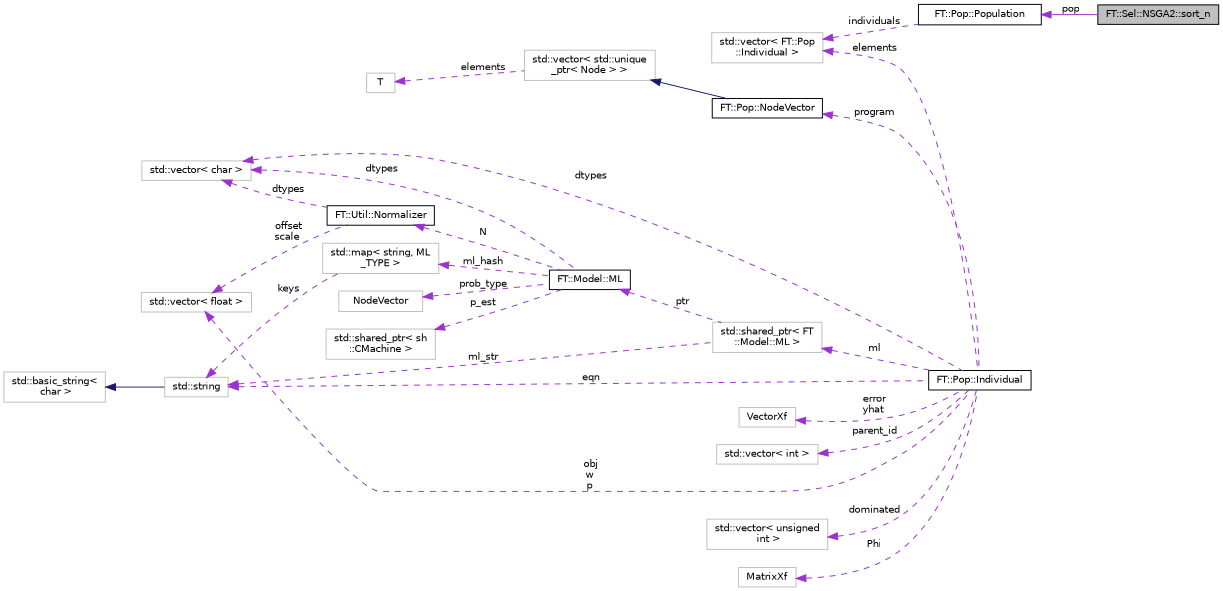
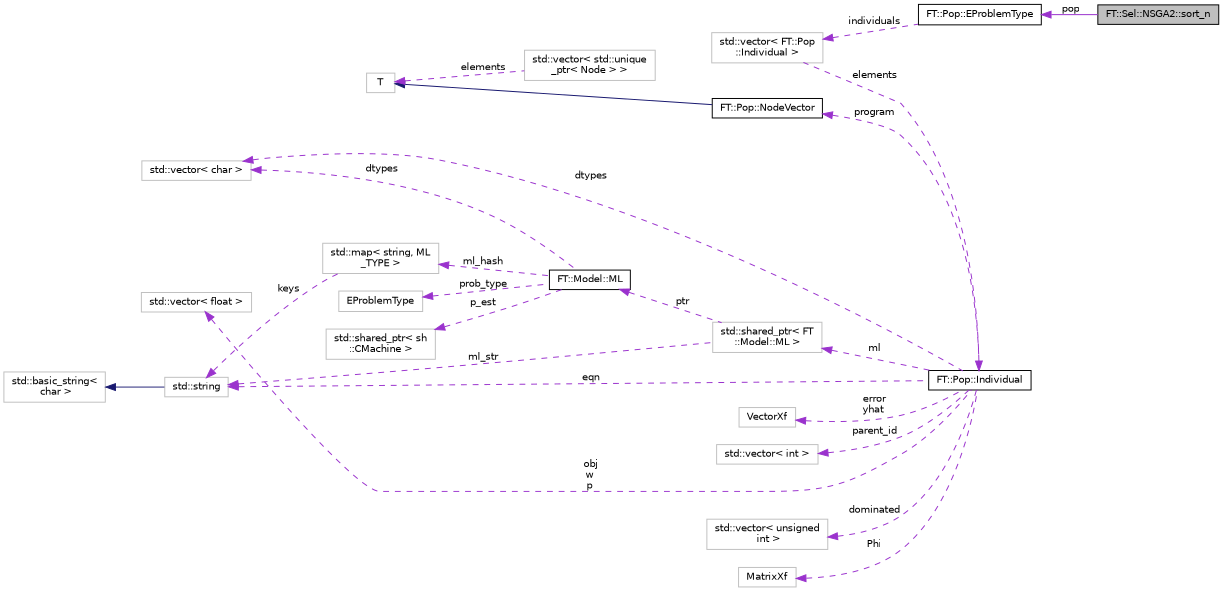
(980, 15) -> (980, 15)
(694, 91) -> (559, 95)
(947, 181) -> (944, 175)
(381, 215) -> none
(381, 301) -> (381, 301)
